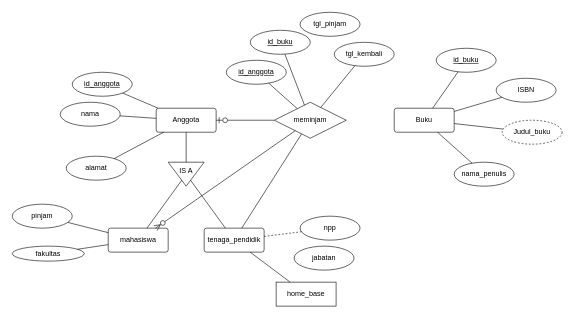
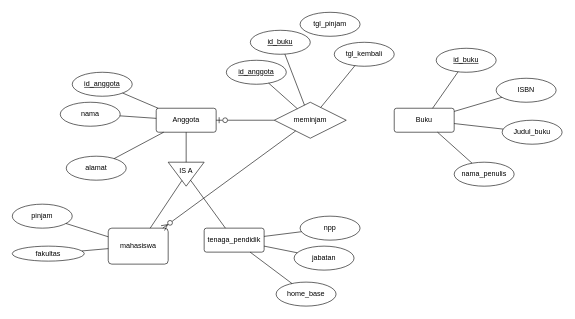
(533, 132) -> (533, 132)
(272, 182) -> (280, 250)
(281, 234) -> (281, 234)
(138, 240) -> (138, 246)
(306, 294) -> (306, 294)
